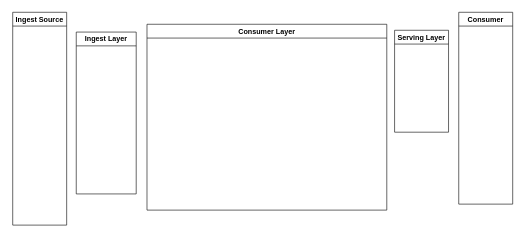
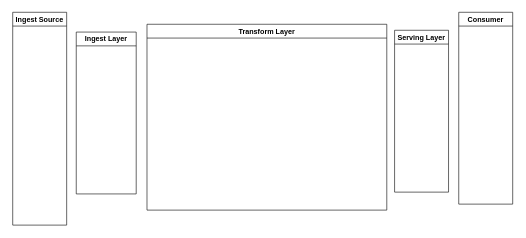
(267, 32) -> (267, 32)
(422, 81) -> (422, 111)
